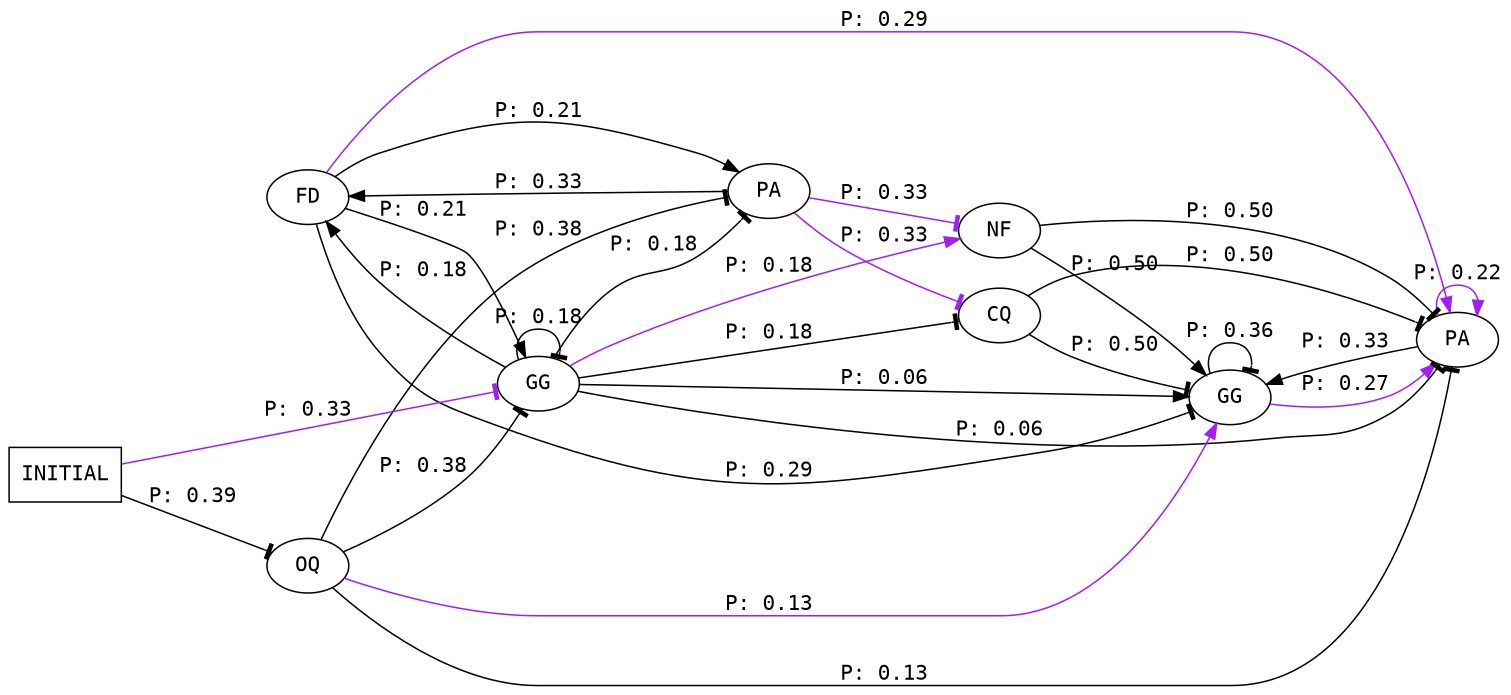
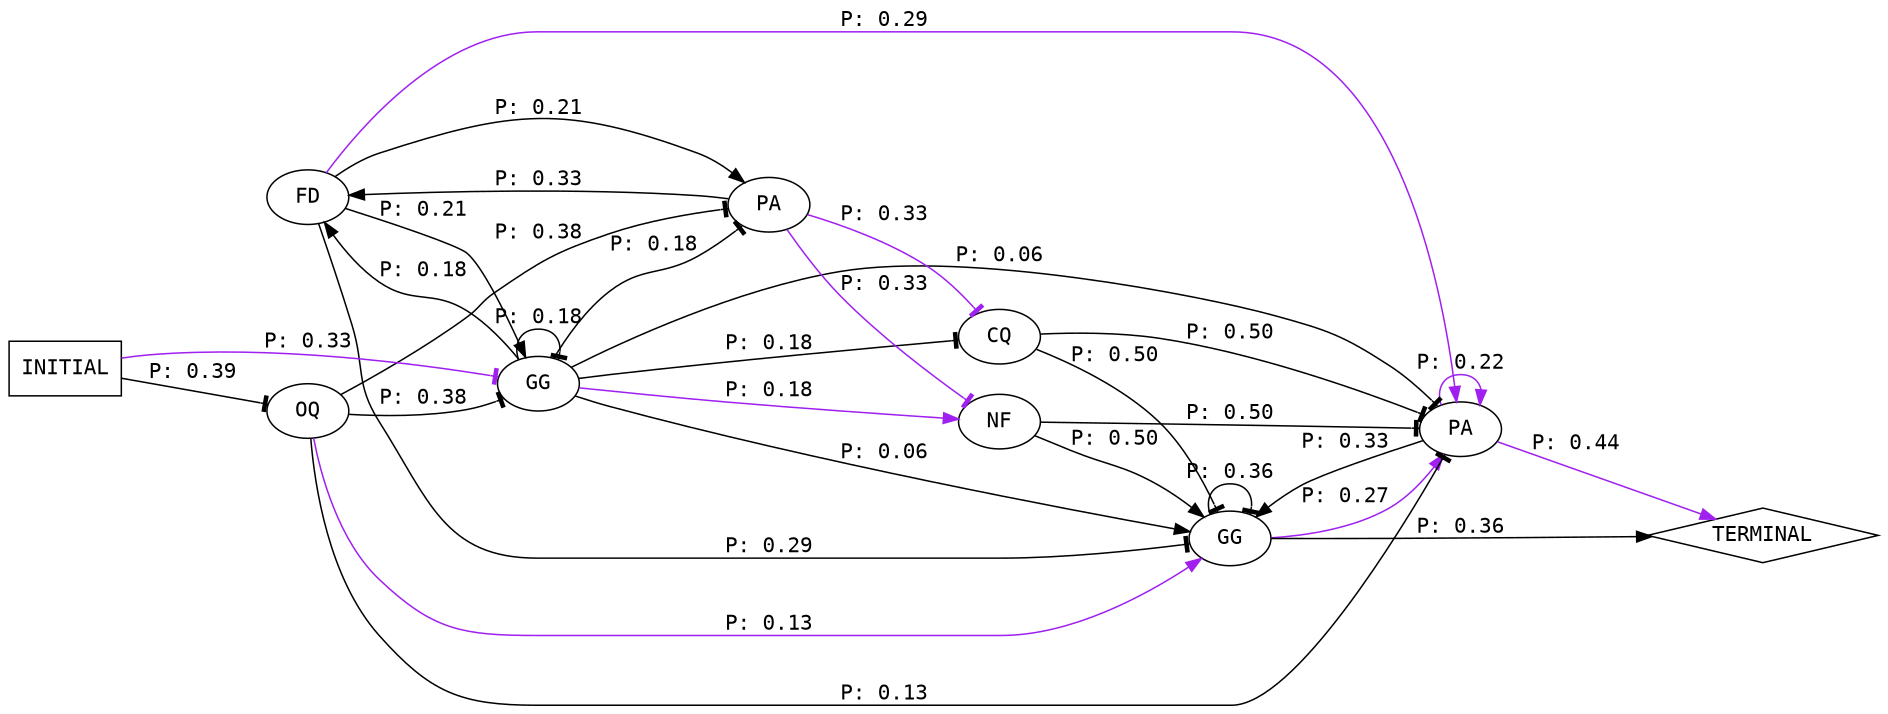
none -> (1763, 535)
